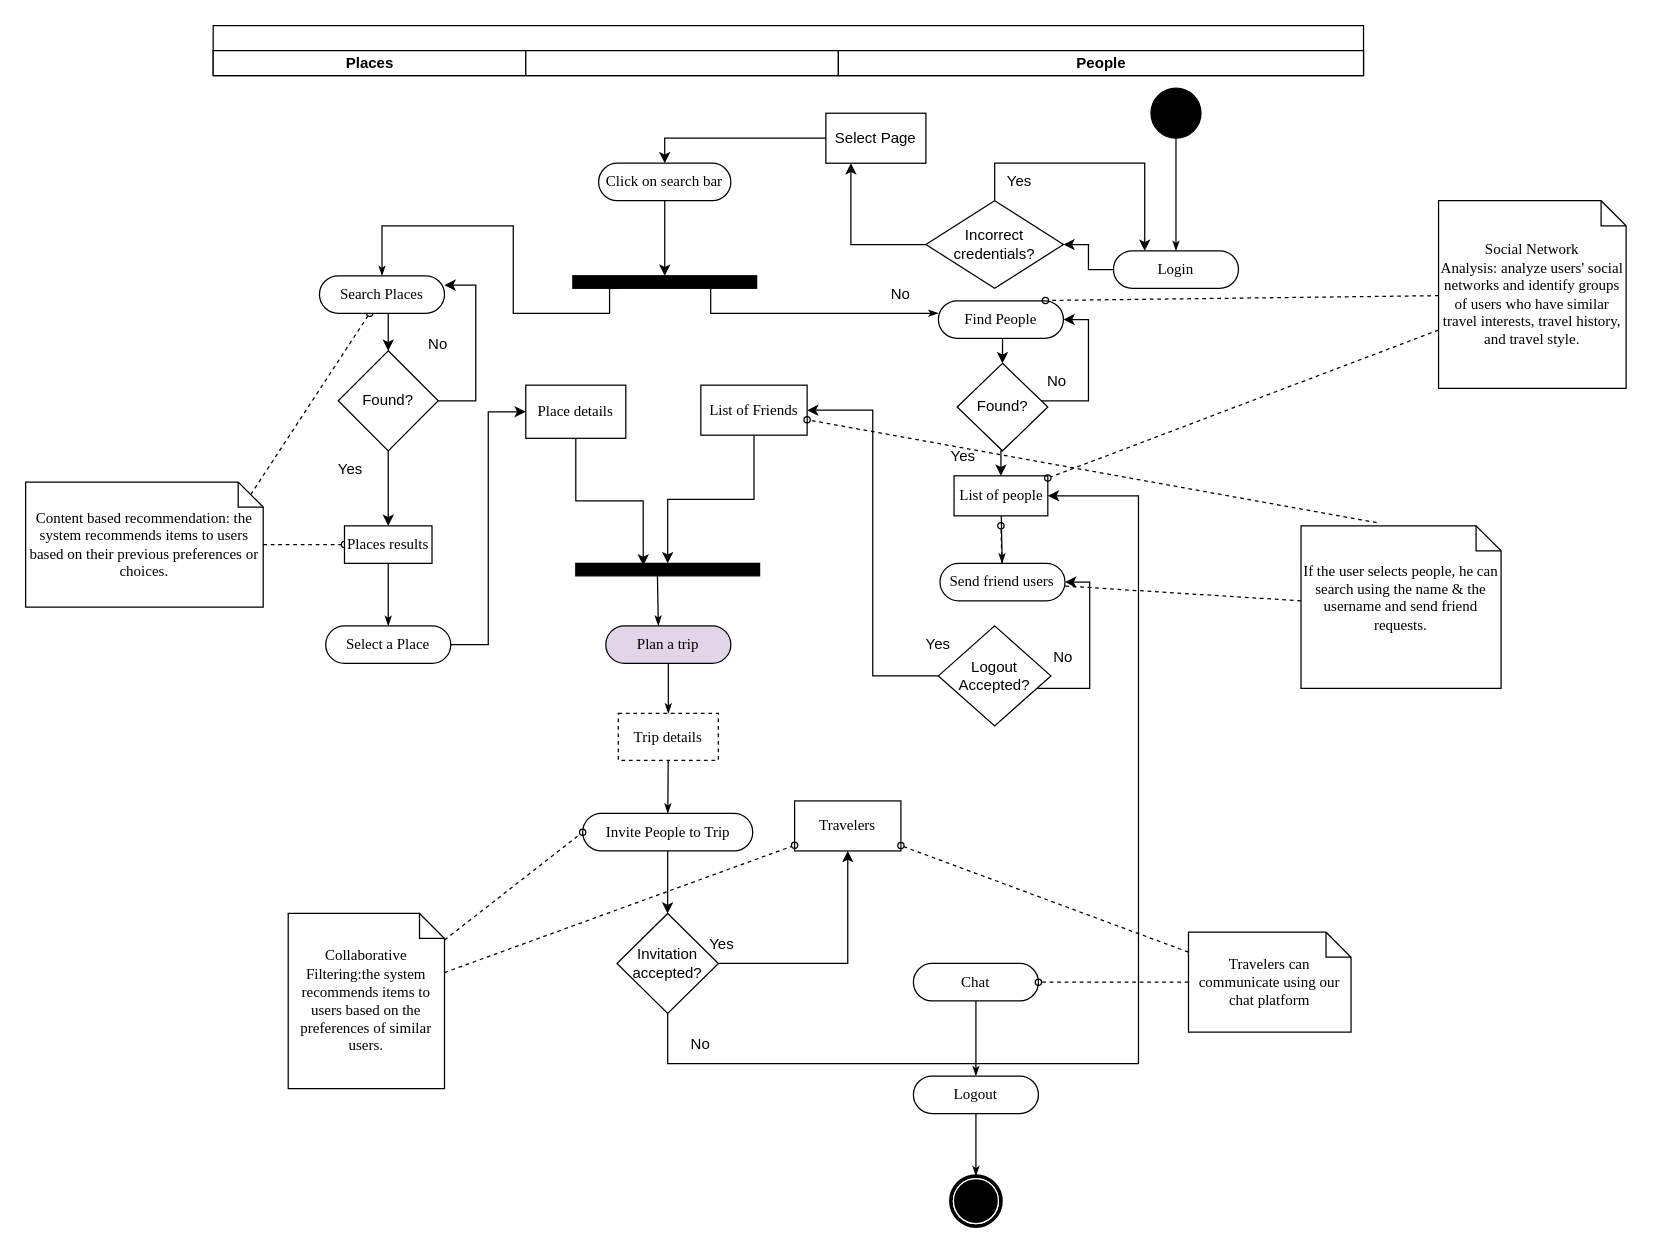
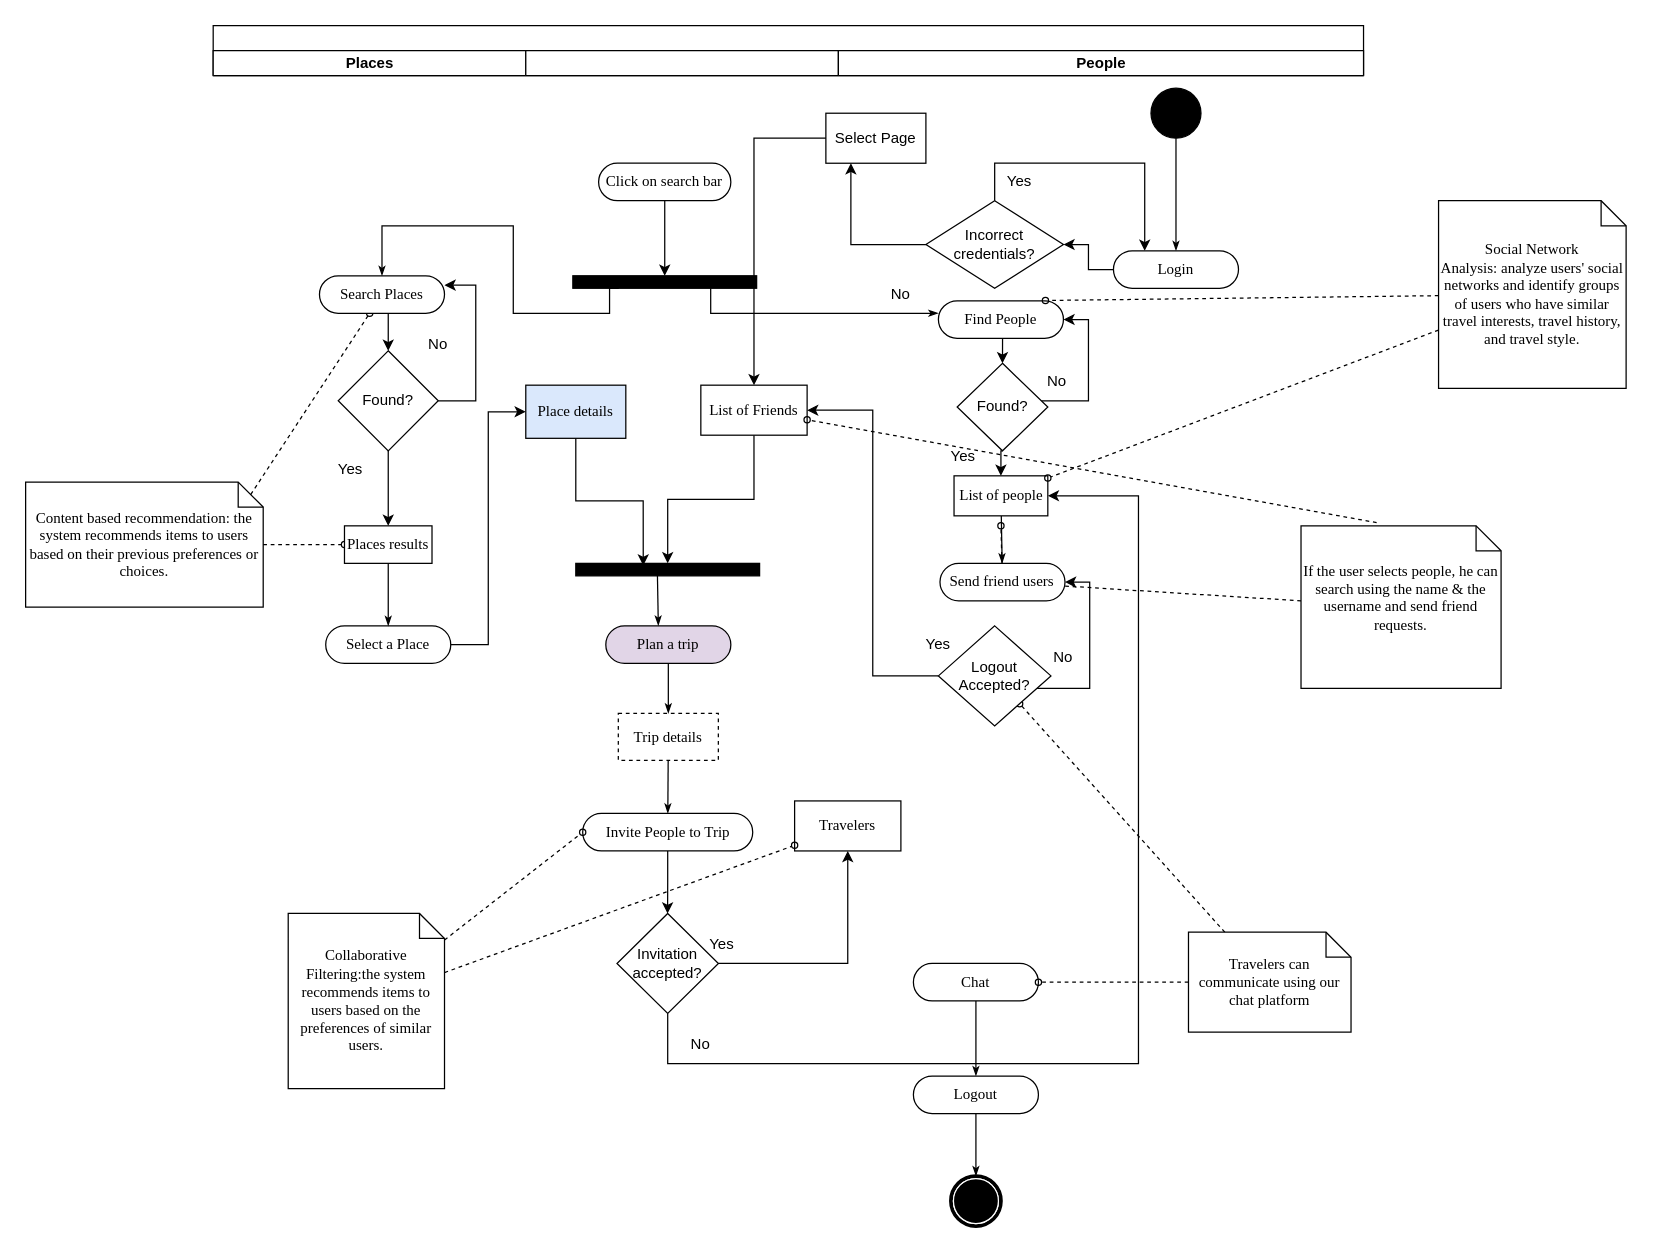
(702, 138) -> (754, 205)
(576, 412) -> (576, 412)
(1046, 899) -> (1123, 819)
